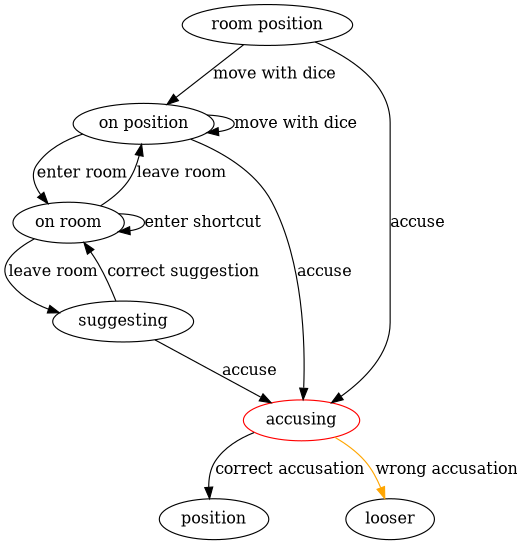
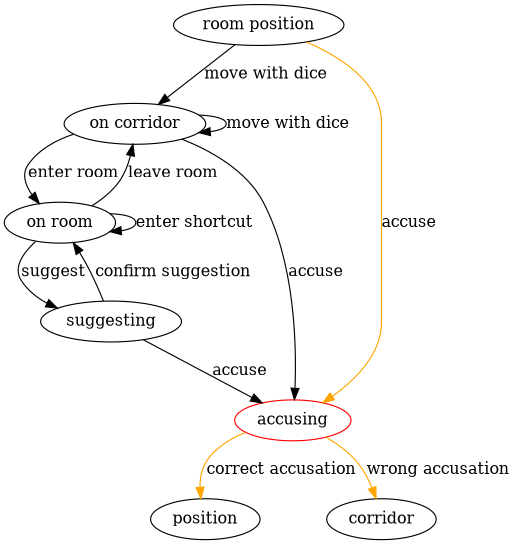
(144, 124) -> (135, 124)
(390, 210) -> (381, 210)
(53, 272) -> (54, 272)
(183, 272) -> (173, 272)
(222, 453) -> (213, 453)
(390, 519) -> (381, 519)
